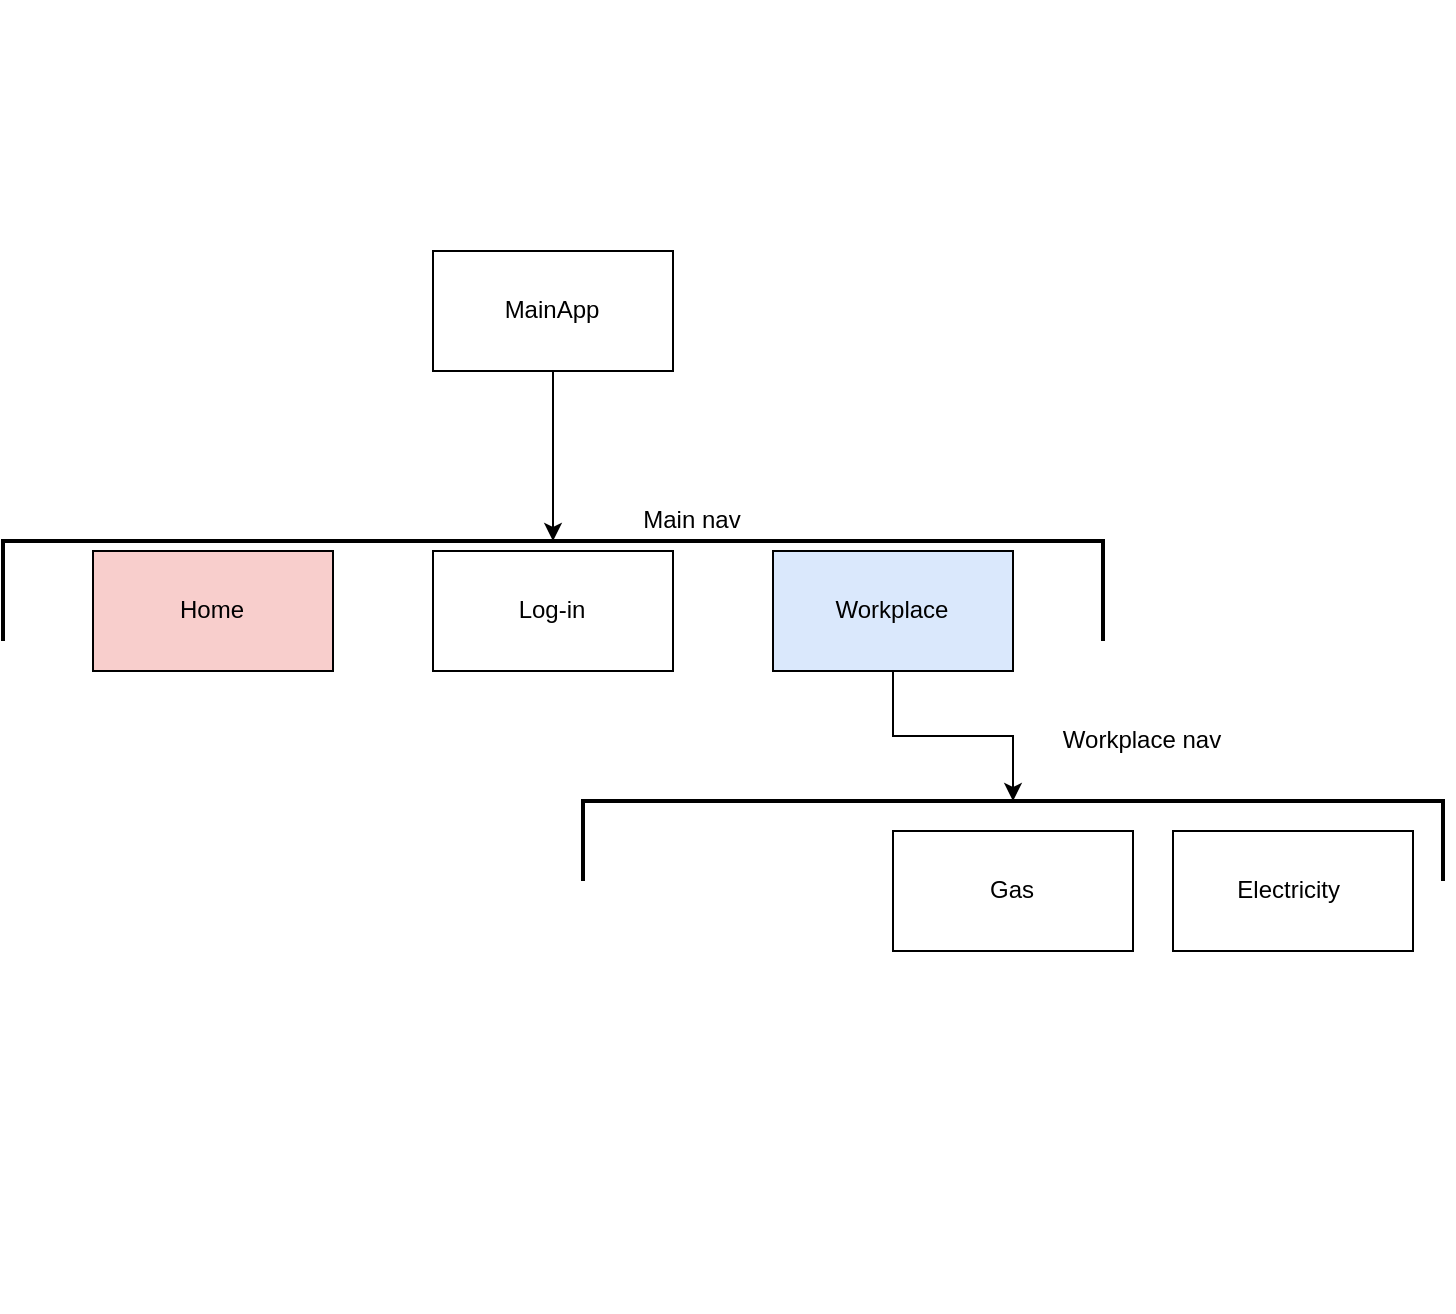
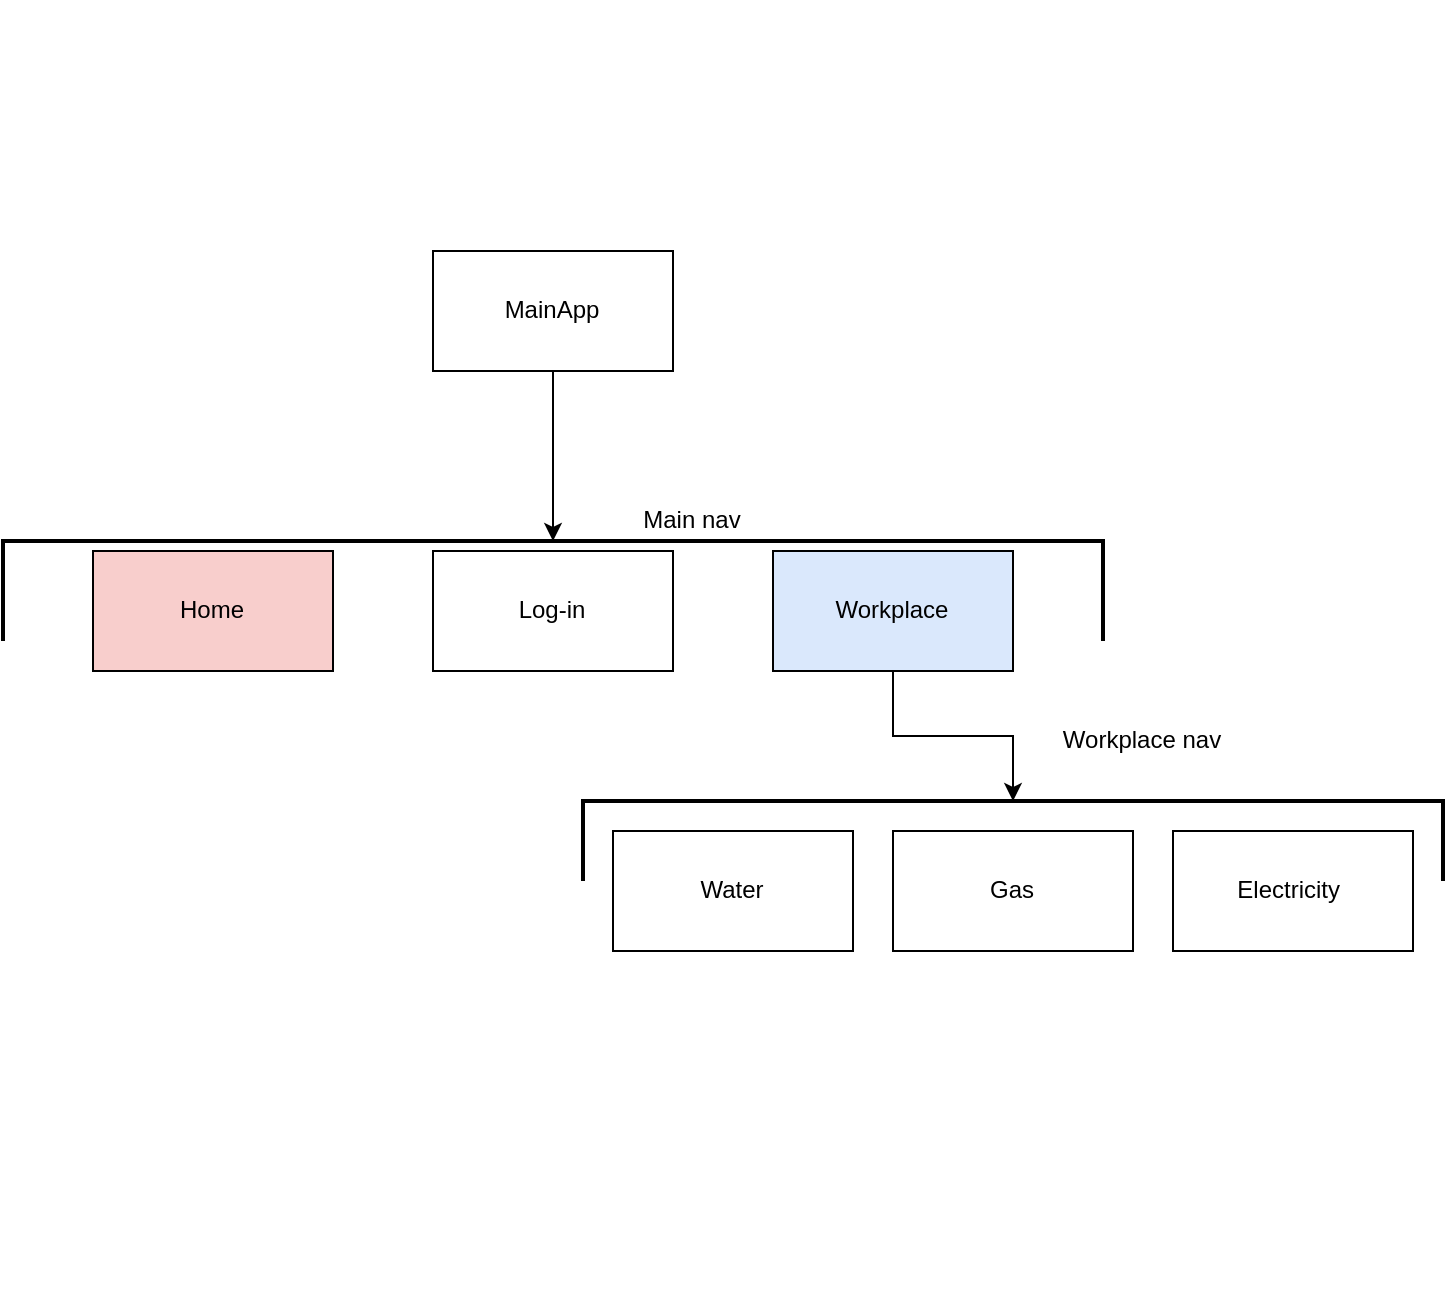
none -> (733, 891)
